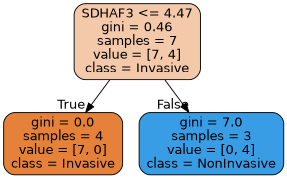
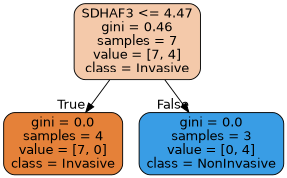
(211, 144) -> (211, 144)
